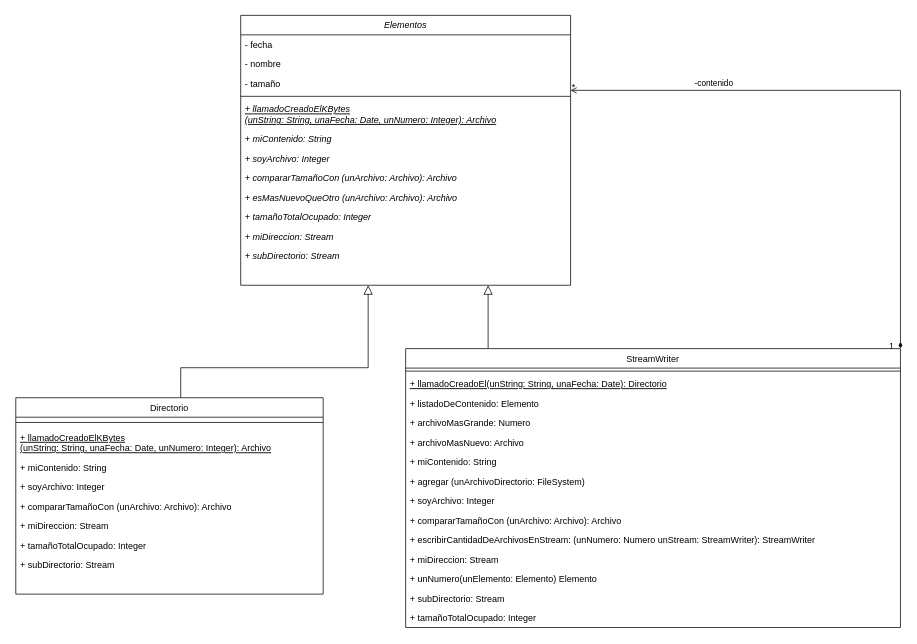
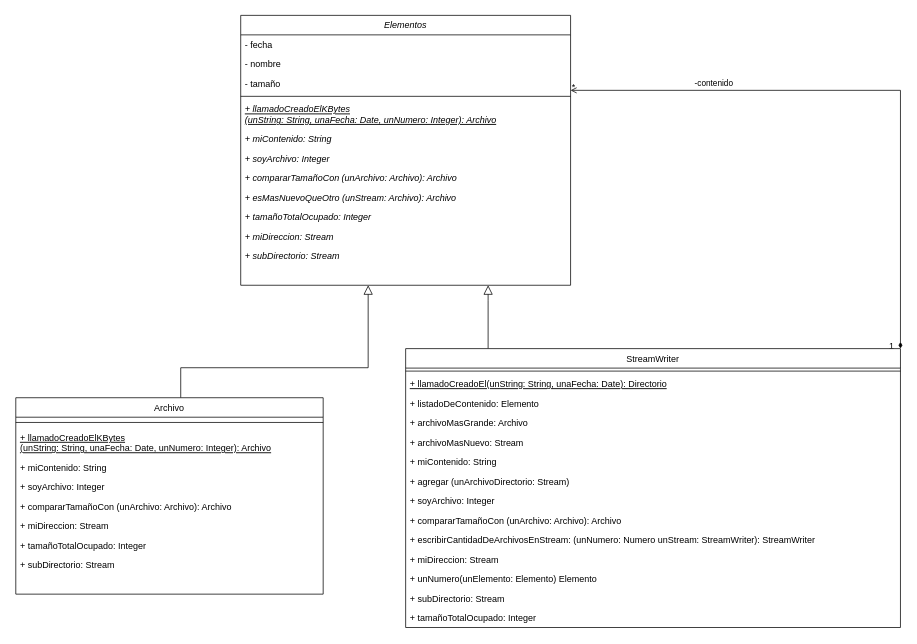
(357, 198) -> (356, 198)
(169, 408) -> (169, 408)
(470, 423) -> (472, 423)
(469, 443) -> (468, 443)
(507, 482) -> (500, 482)
